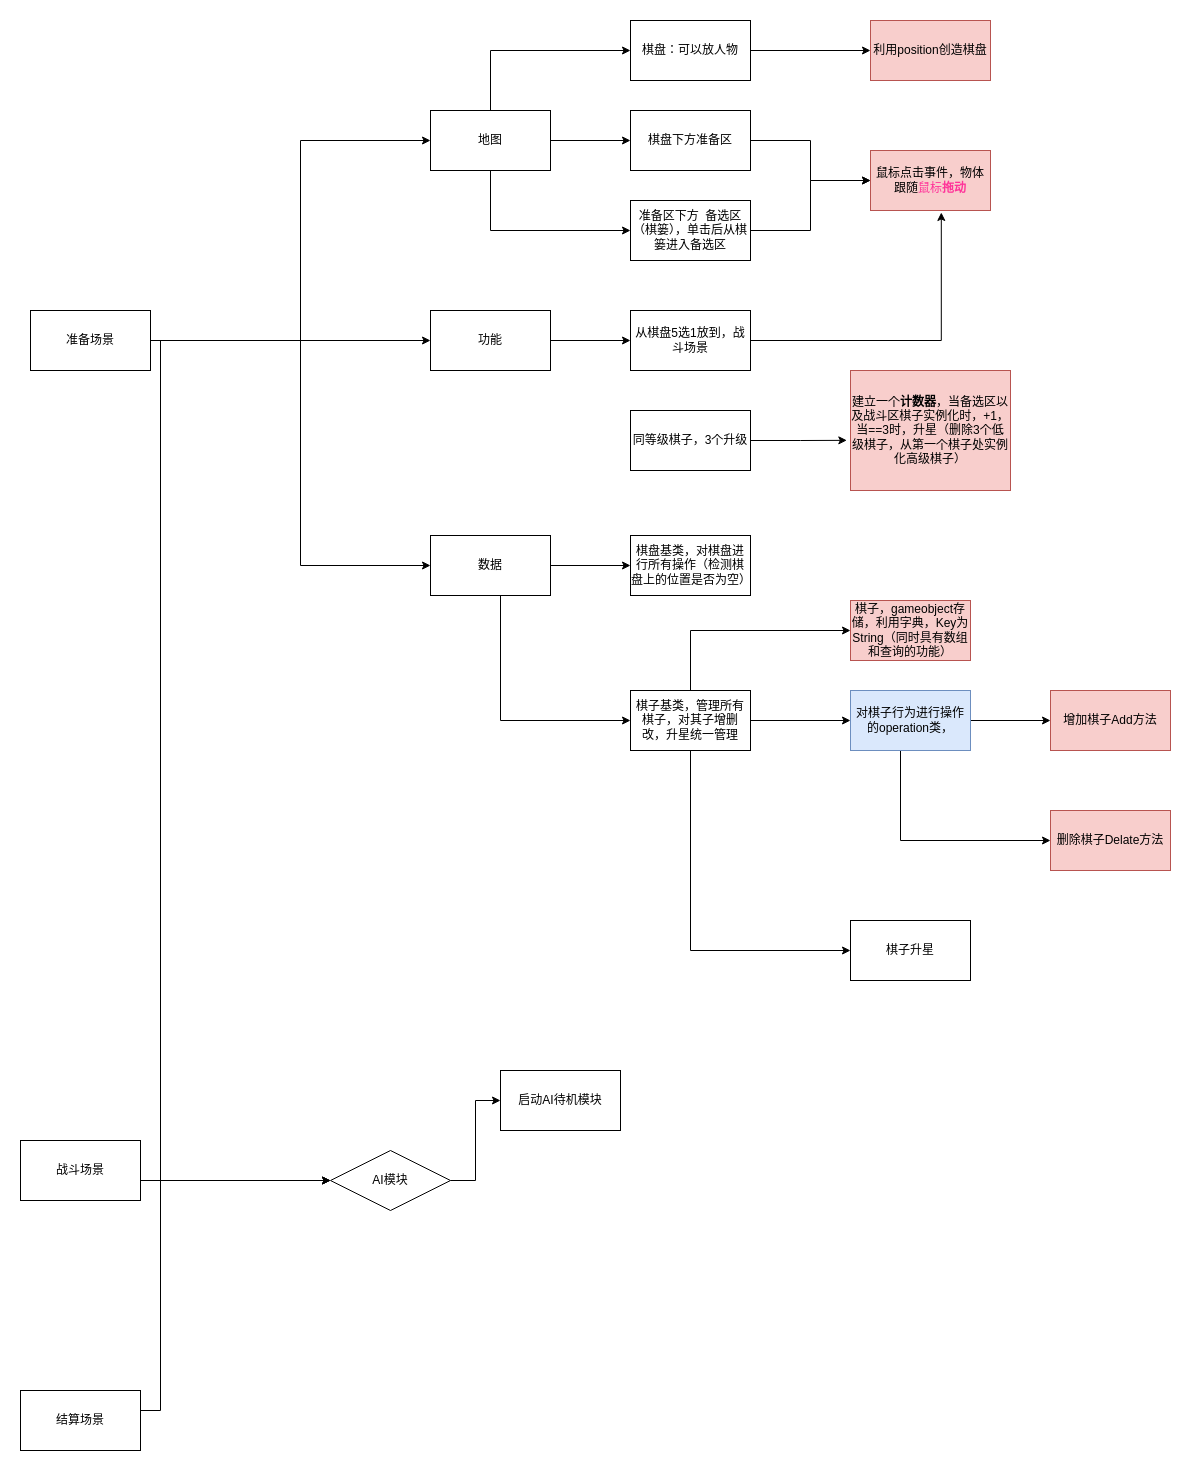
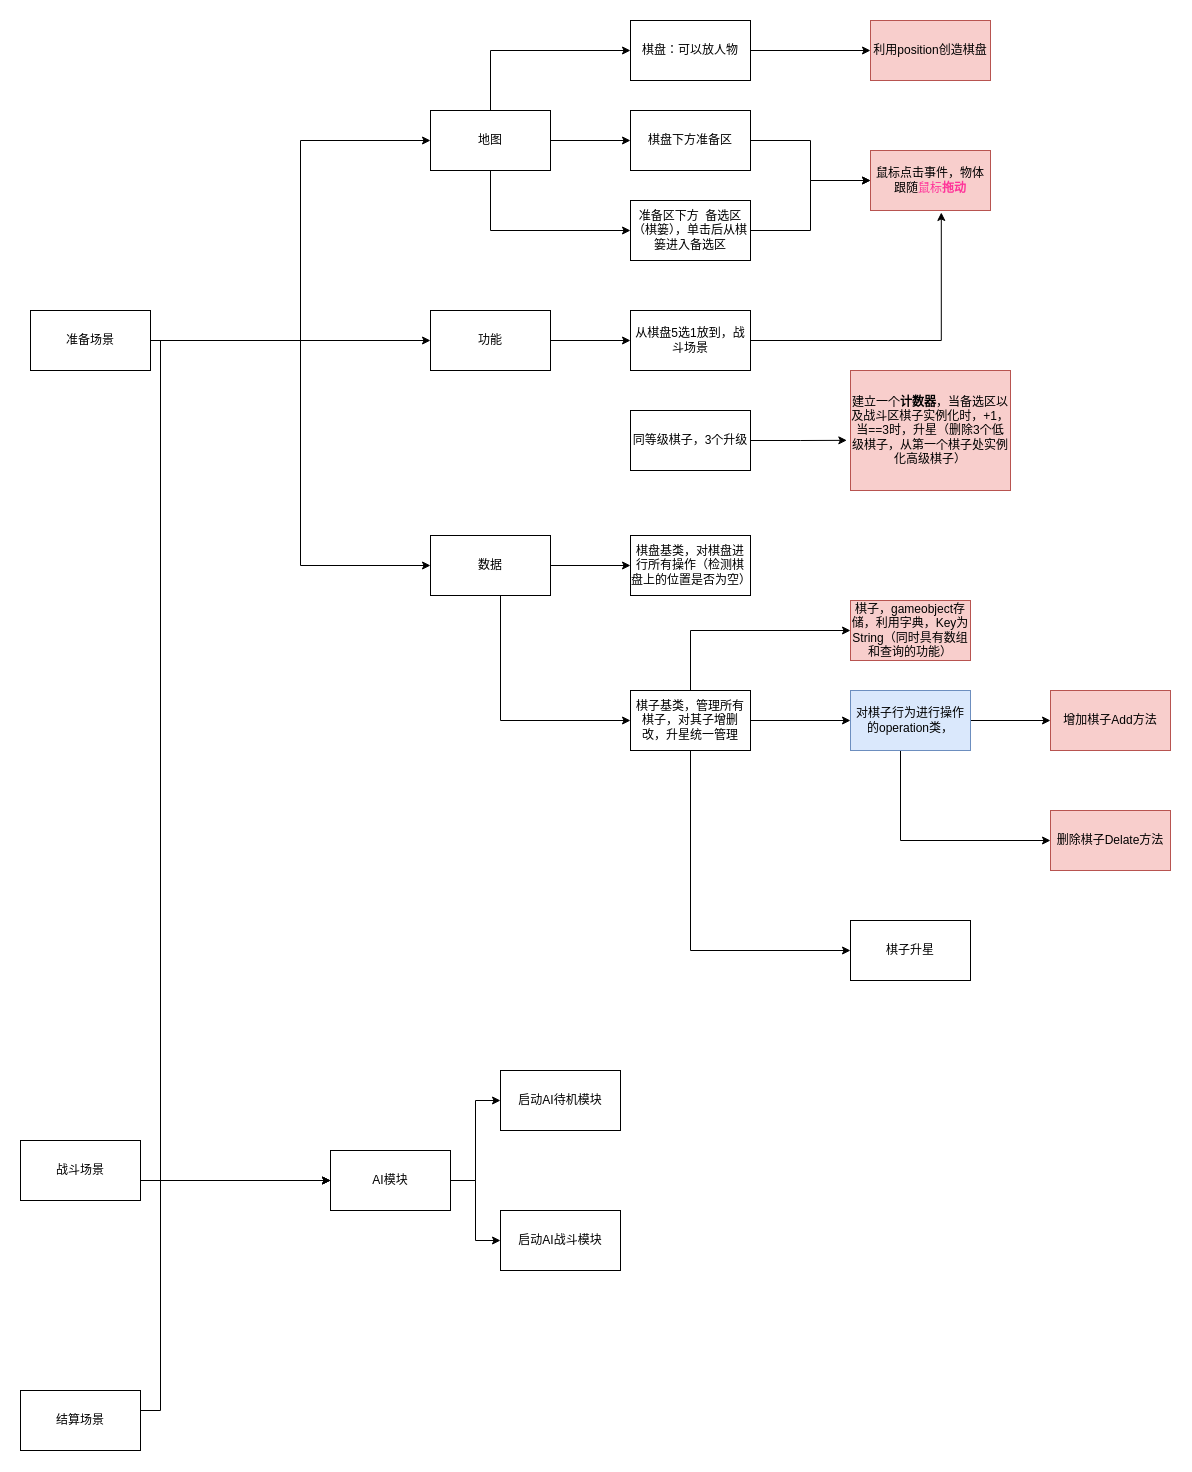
(391, 1181) -> (391, 1181)
none -> (476, 1220)
none -> (561, 1241)
